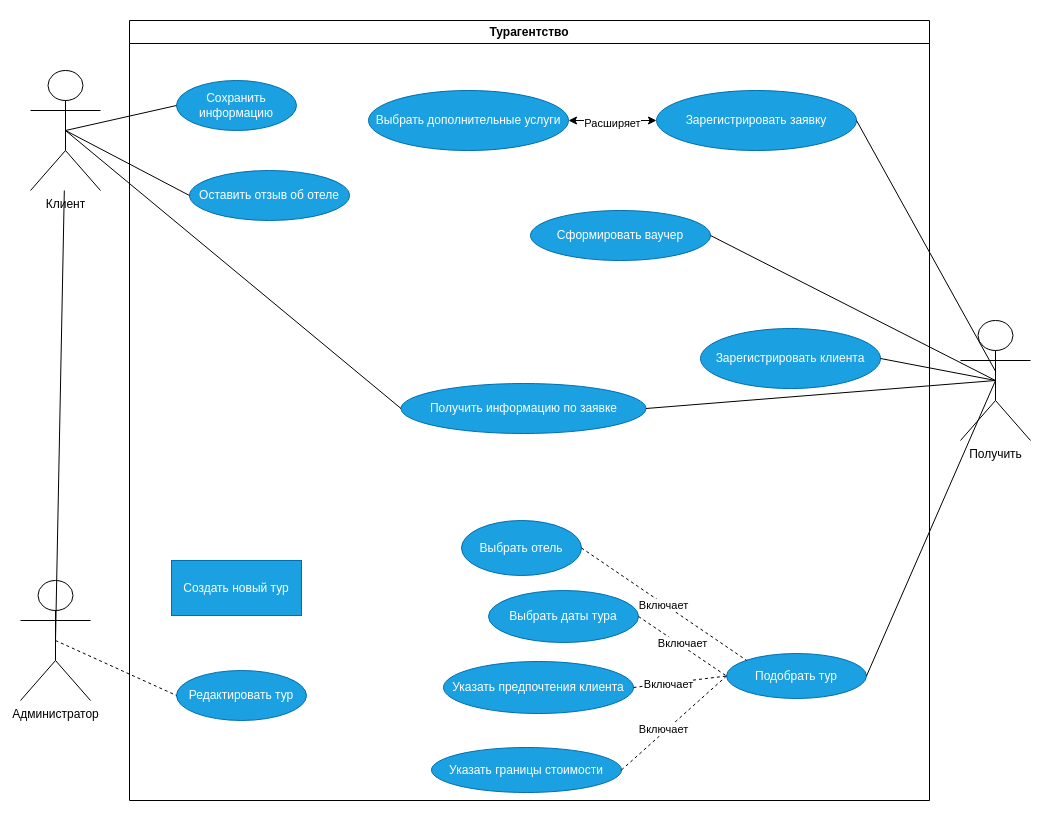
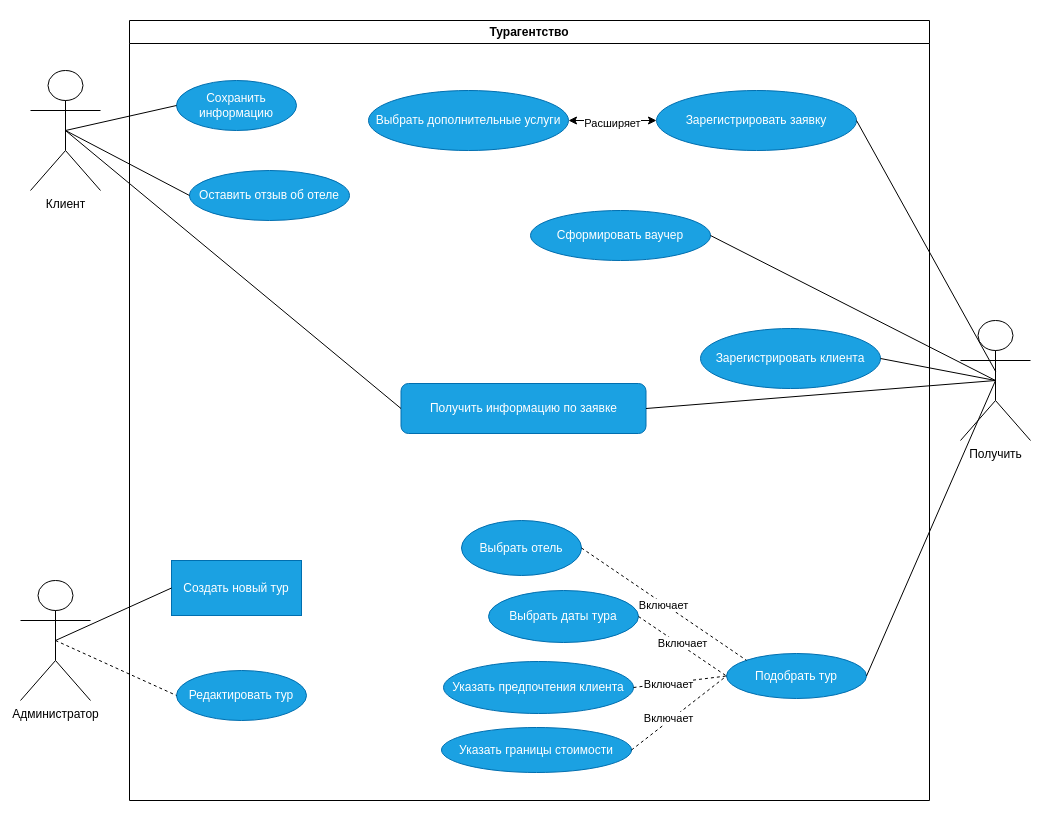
(60, 400) -> (131, 606)
(524, 409) -> (524, 409)
(527, 770) -> (537, 750)
